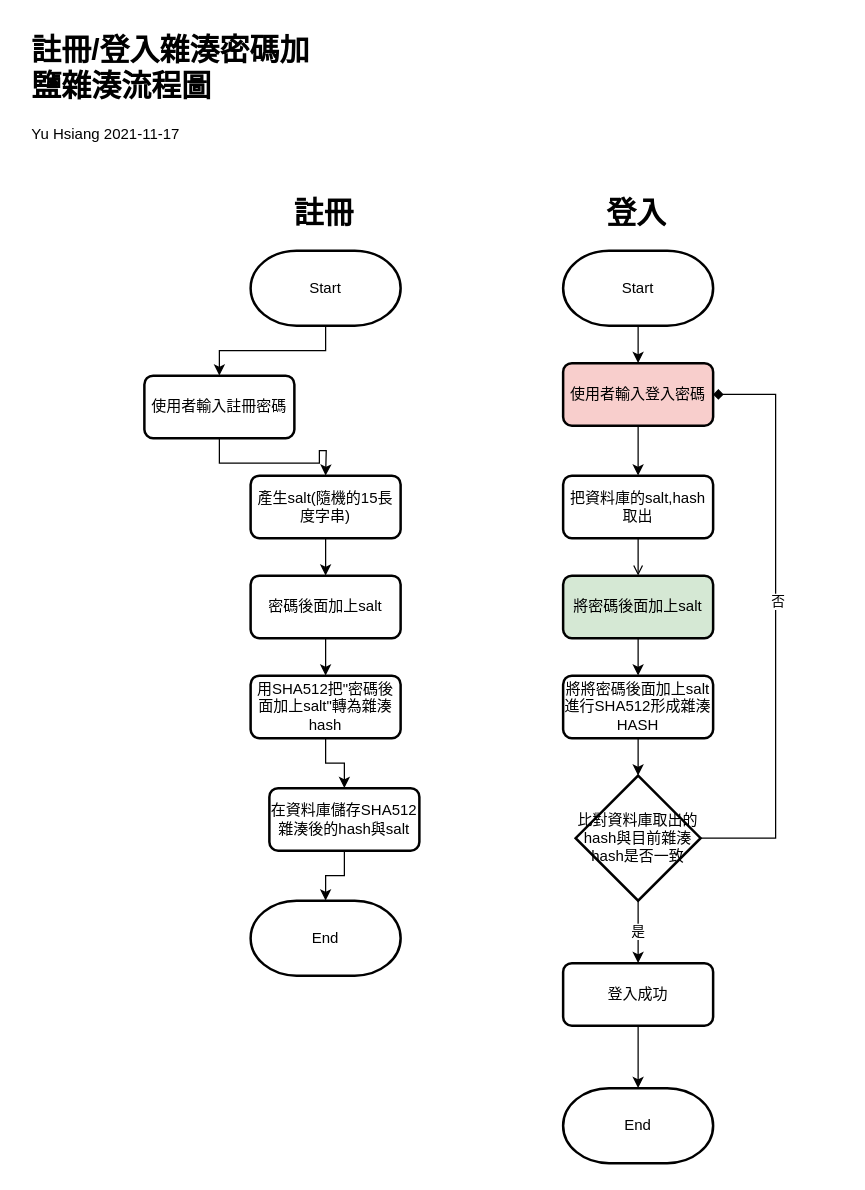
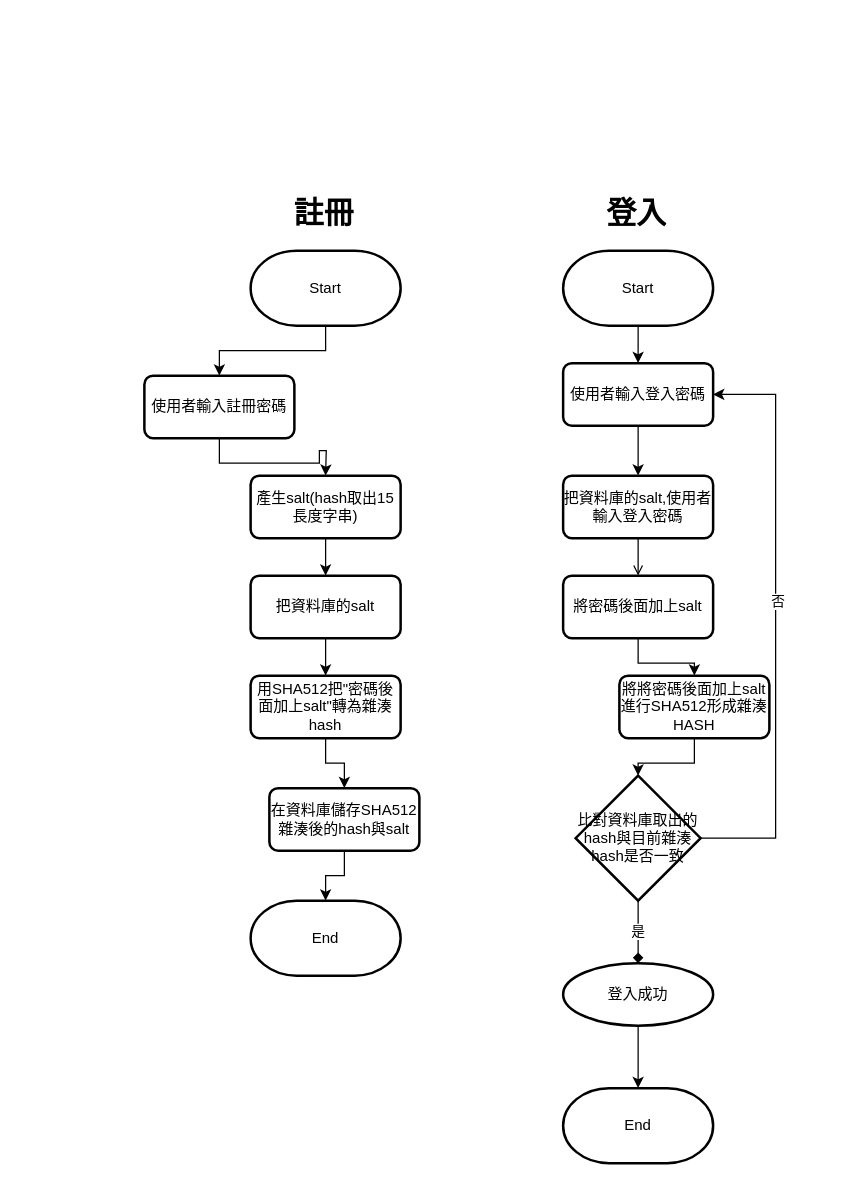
(176, 101) -> none
(638, 394) -> (638, 394)
(724, 394) -> (723, 394)
(326, 507) -> (326, 507)
(638, 507) -> (638, 507)
(326, 607) -> (326, 607)
(638, 607) -> (638, 607)
(638, 707) -> (694, 707)
(638, 953) -> (638, 952)
(638, 994) -> (638, 994)
